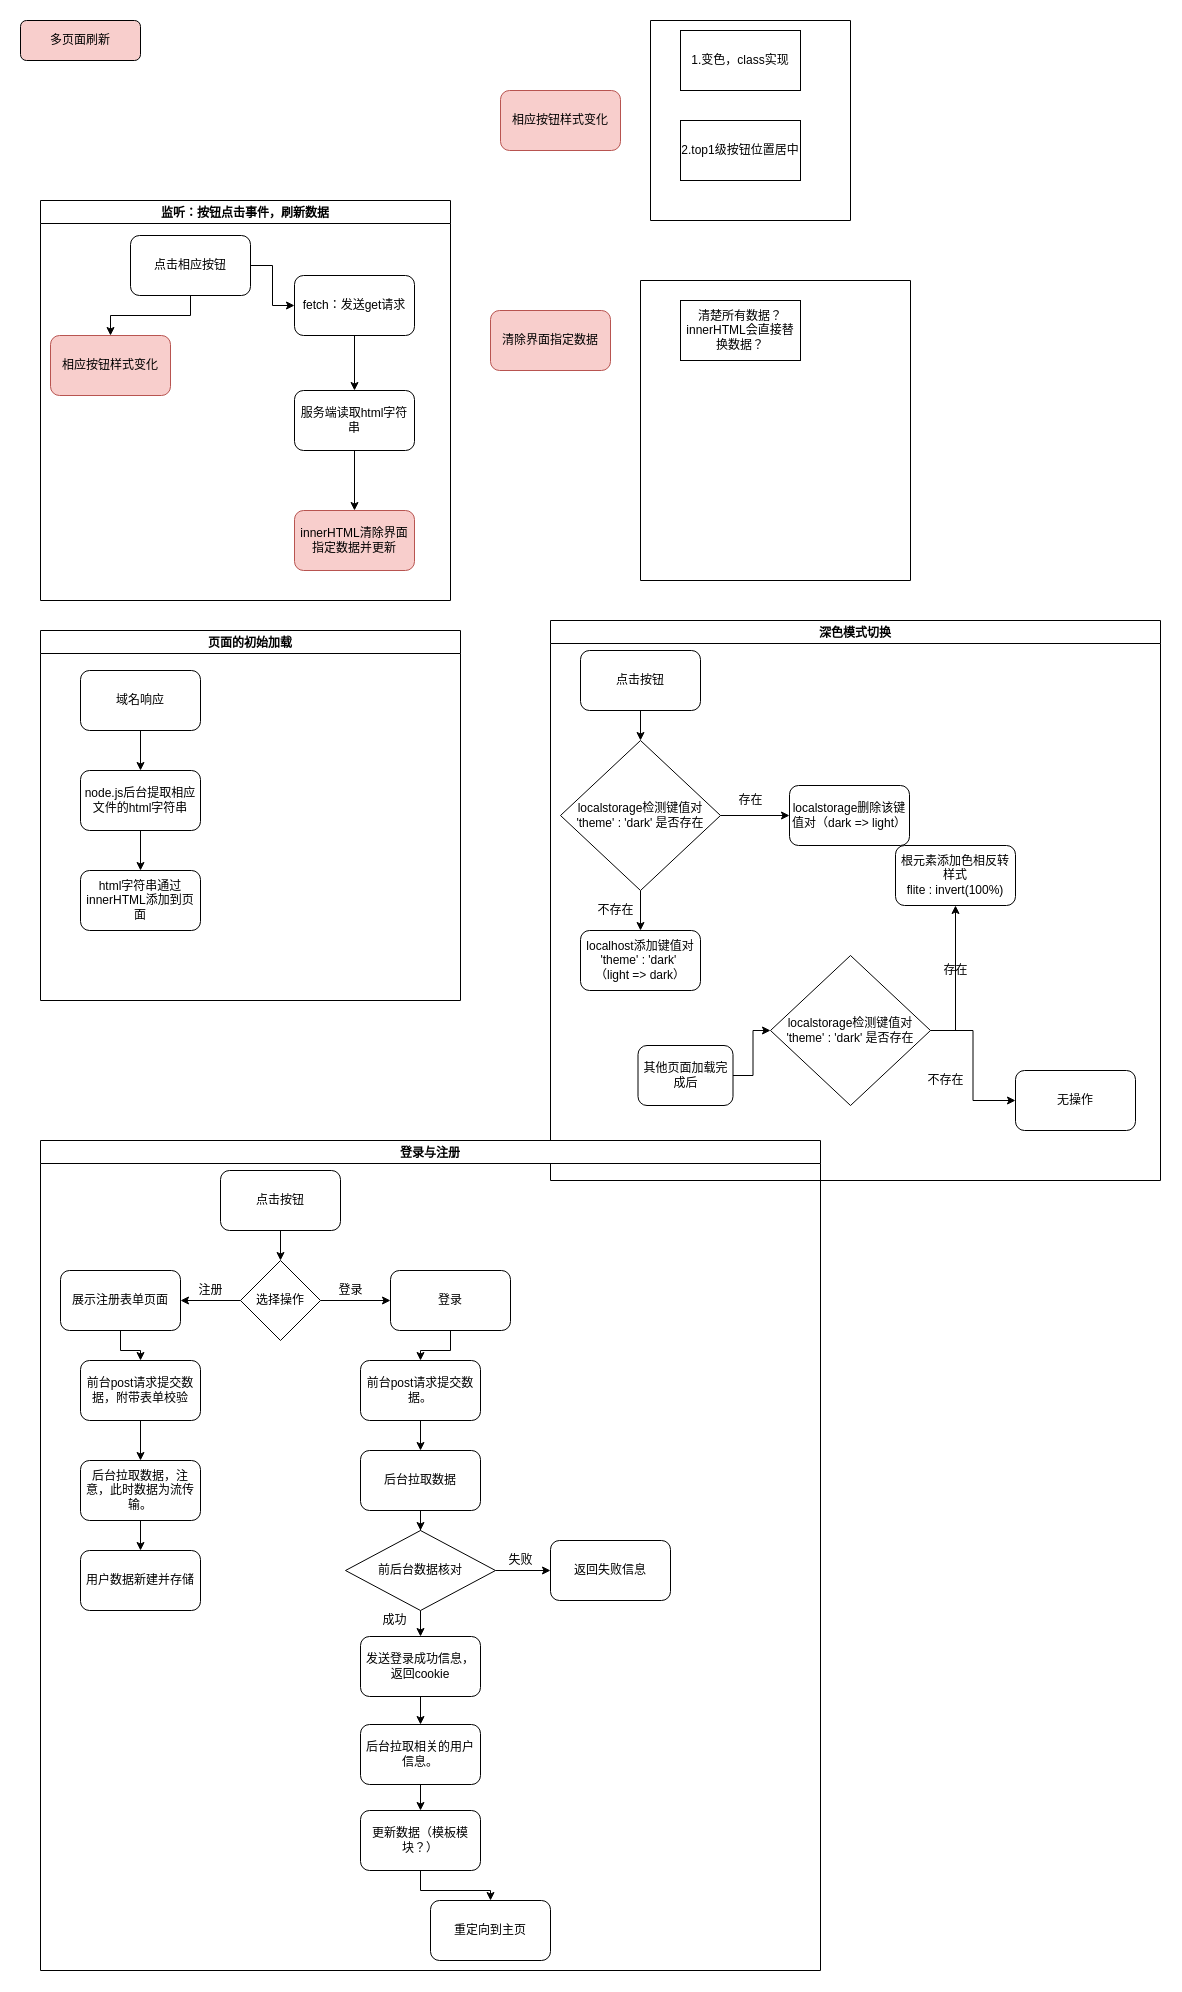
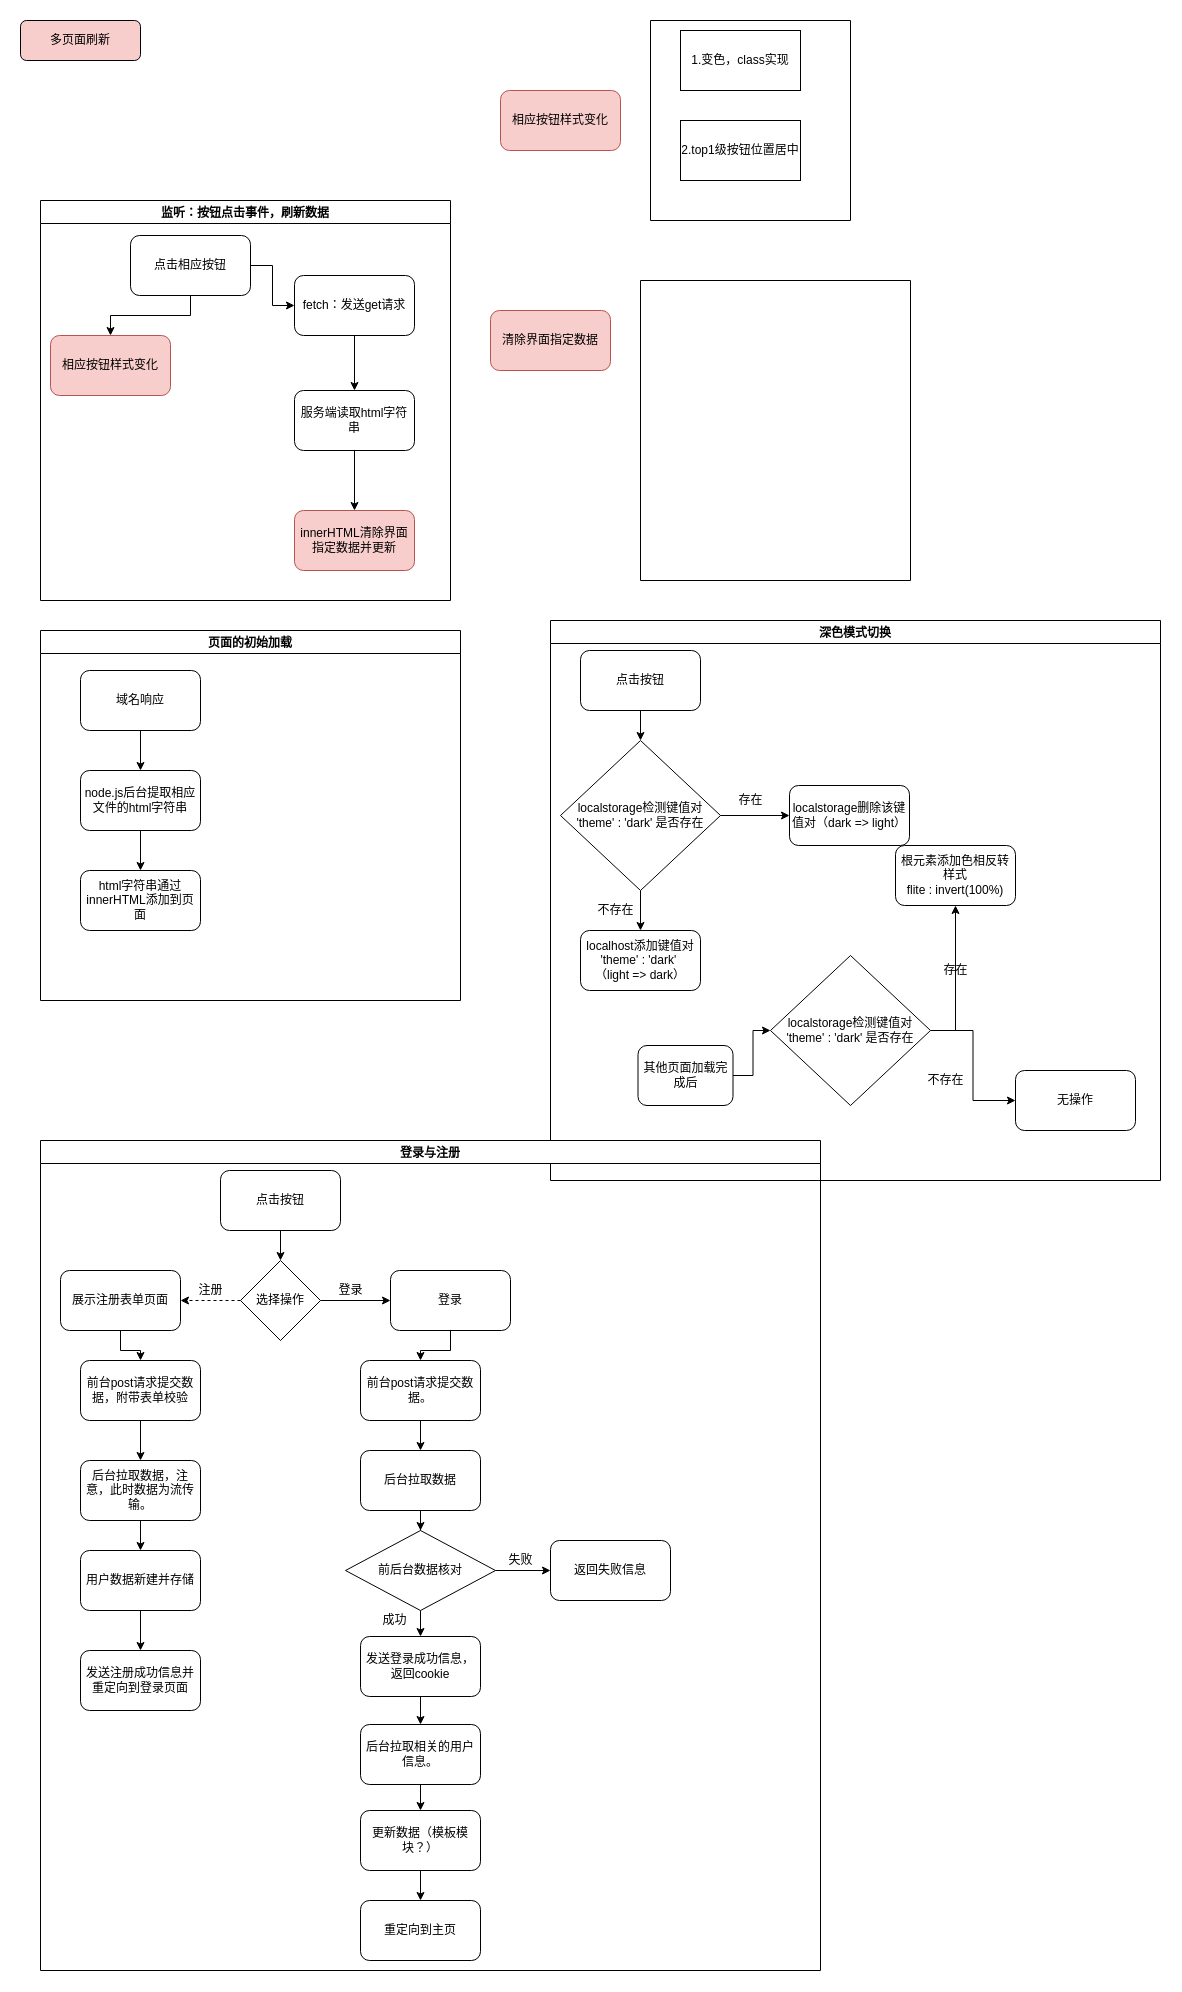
(741, 331) -> none
(213, 1301) -> (213, 1301)
none -> (141, 1627)
none -> (141, 1681)
(491, 1931) -> (421, 1931)
